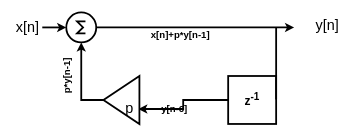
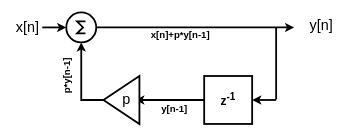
(327, 26) -> (321, 26)
(252, 100) -> (228, 100)
(129, 109) -> (126, 100)
(175, 109) -> (175, 109)
